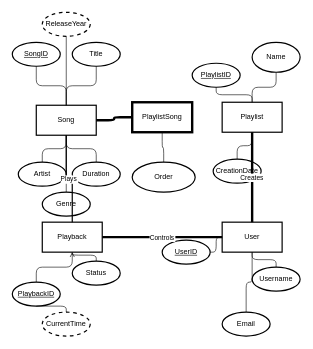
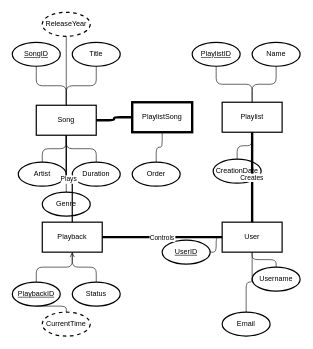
(276, 57) -> (276, 54)
(216, 75) -> (216, 54)
(164, 177) -> (156, 174)
(96, 273) -> (96, 294)
